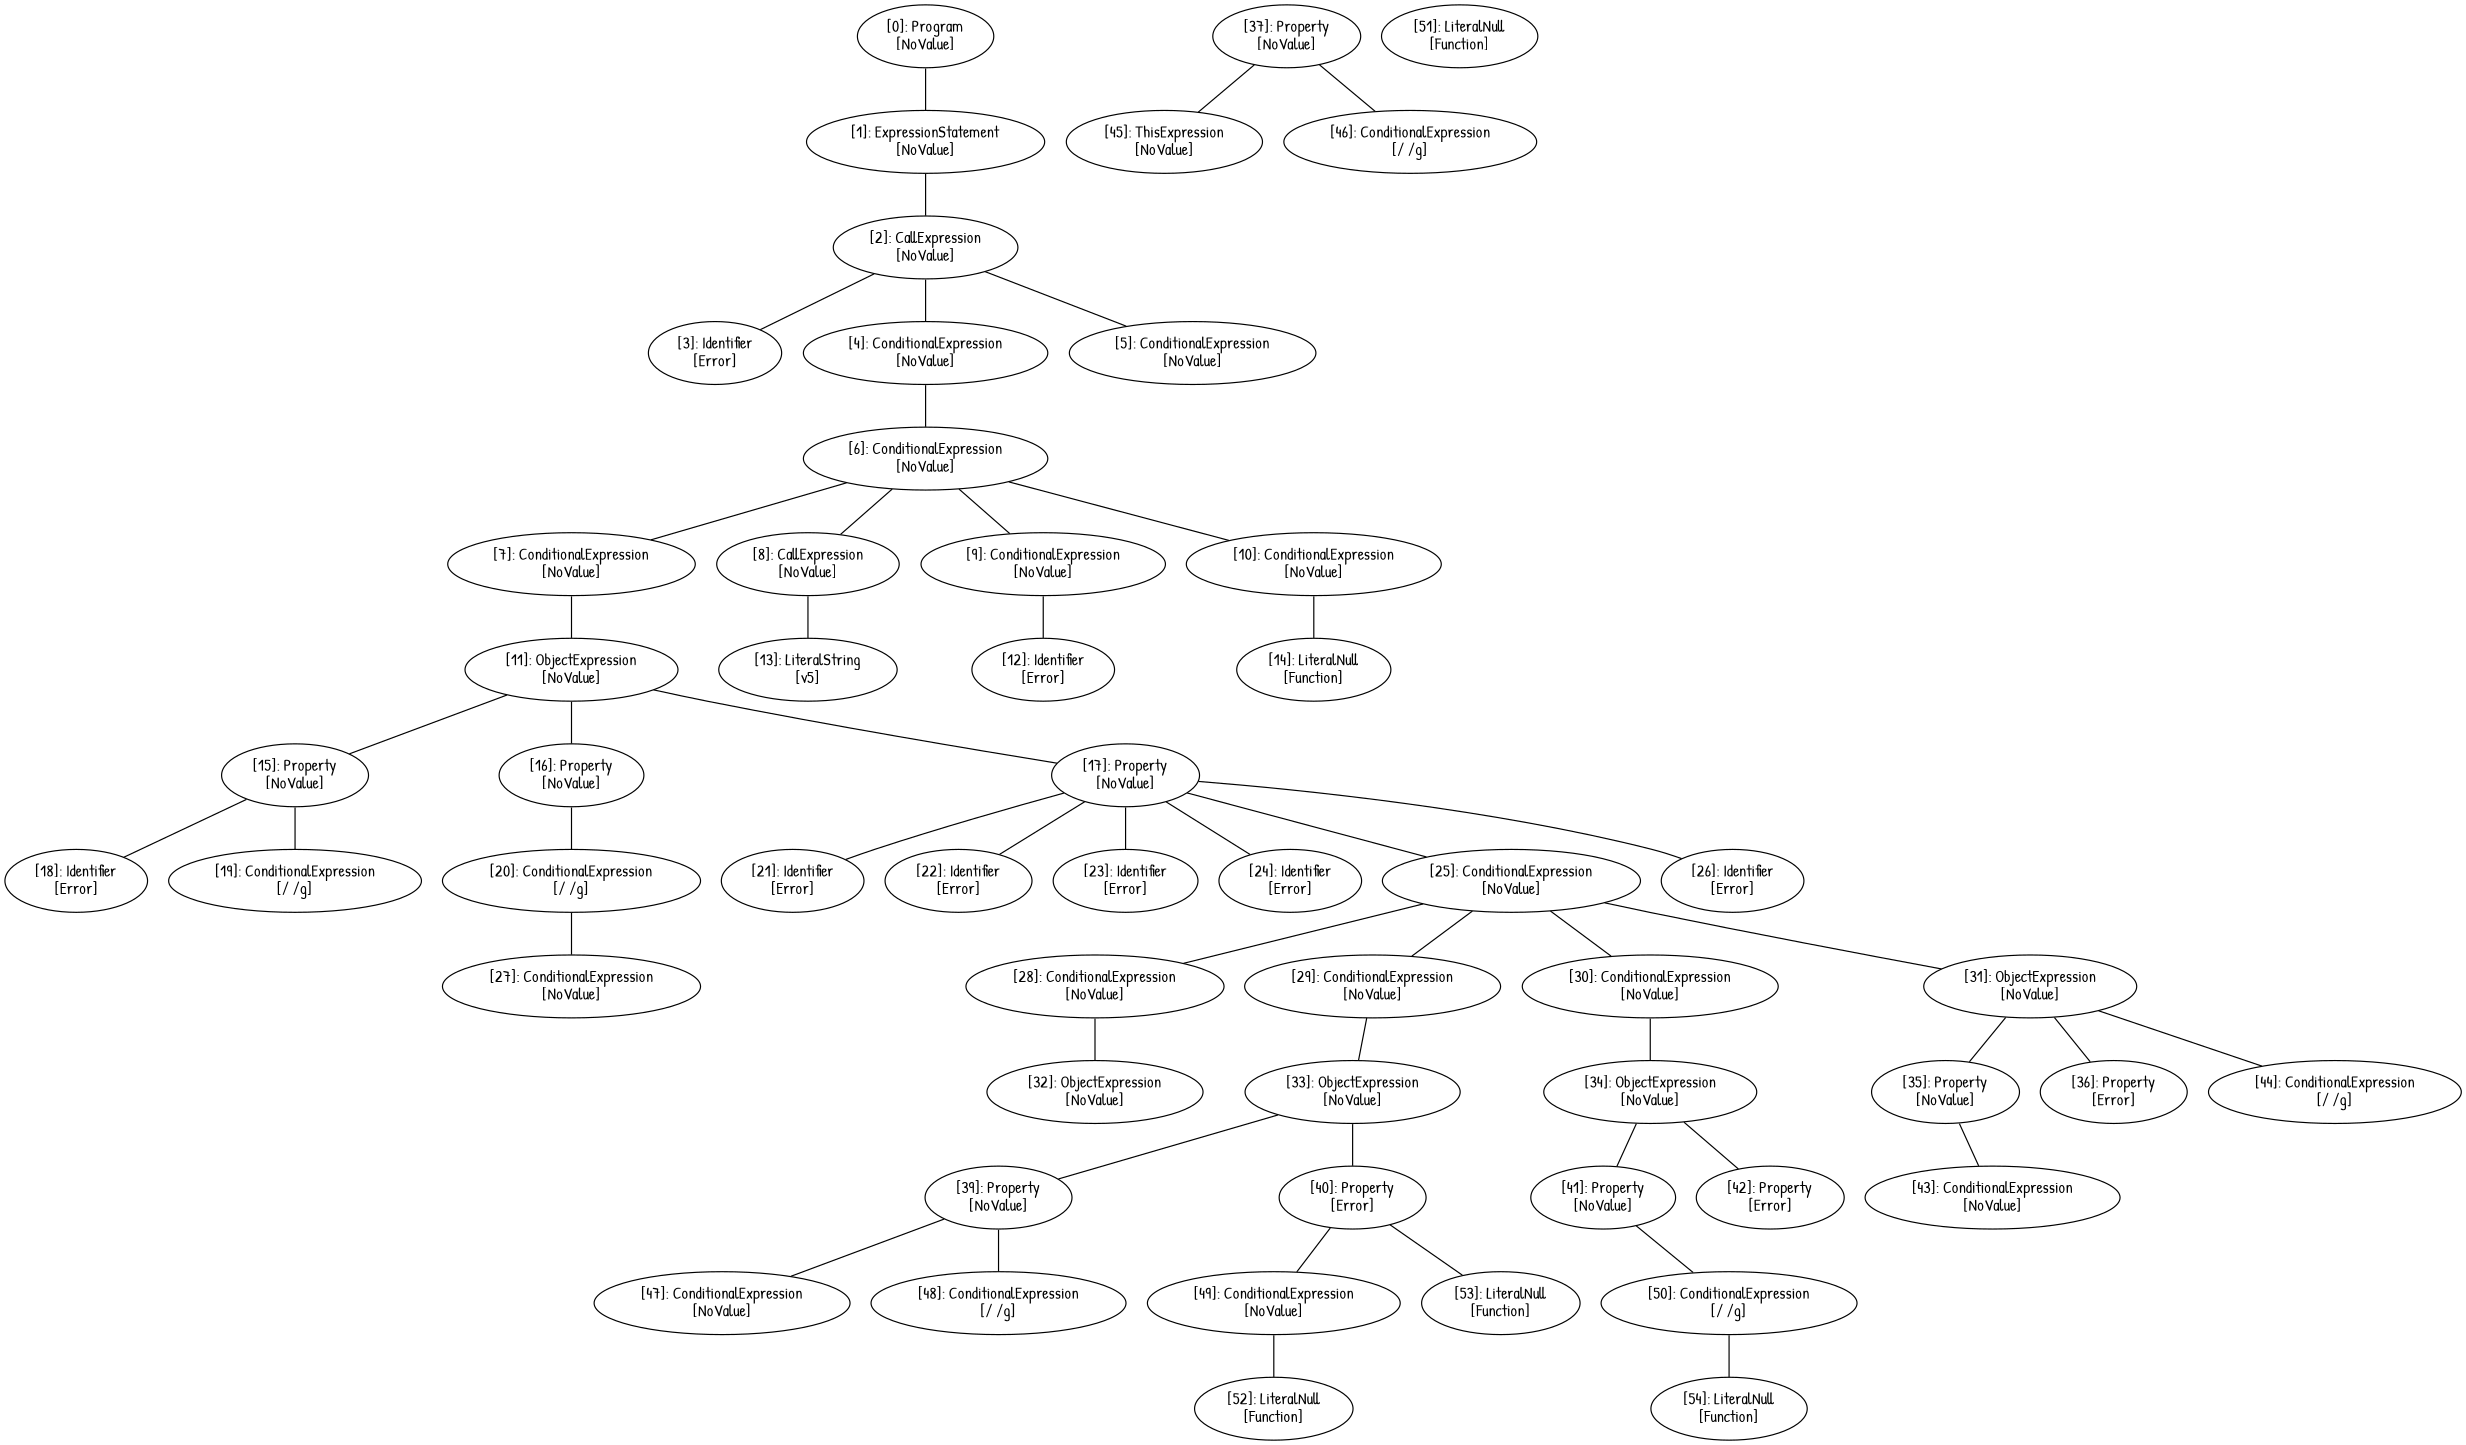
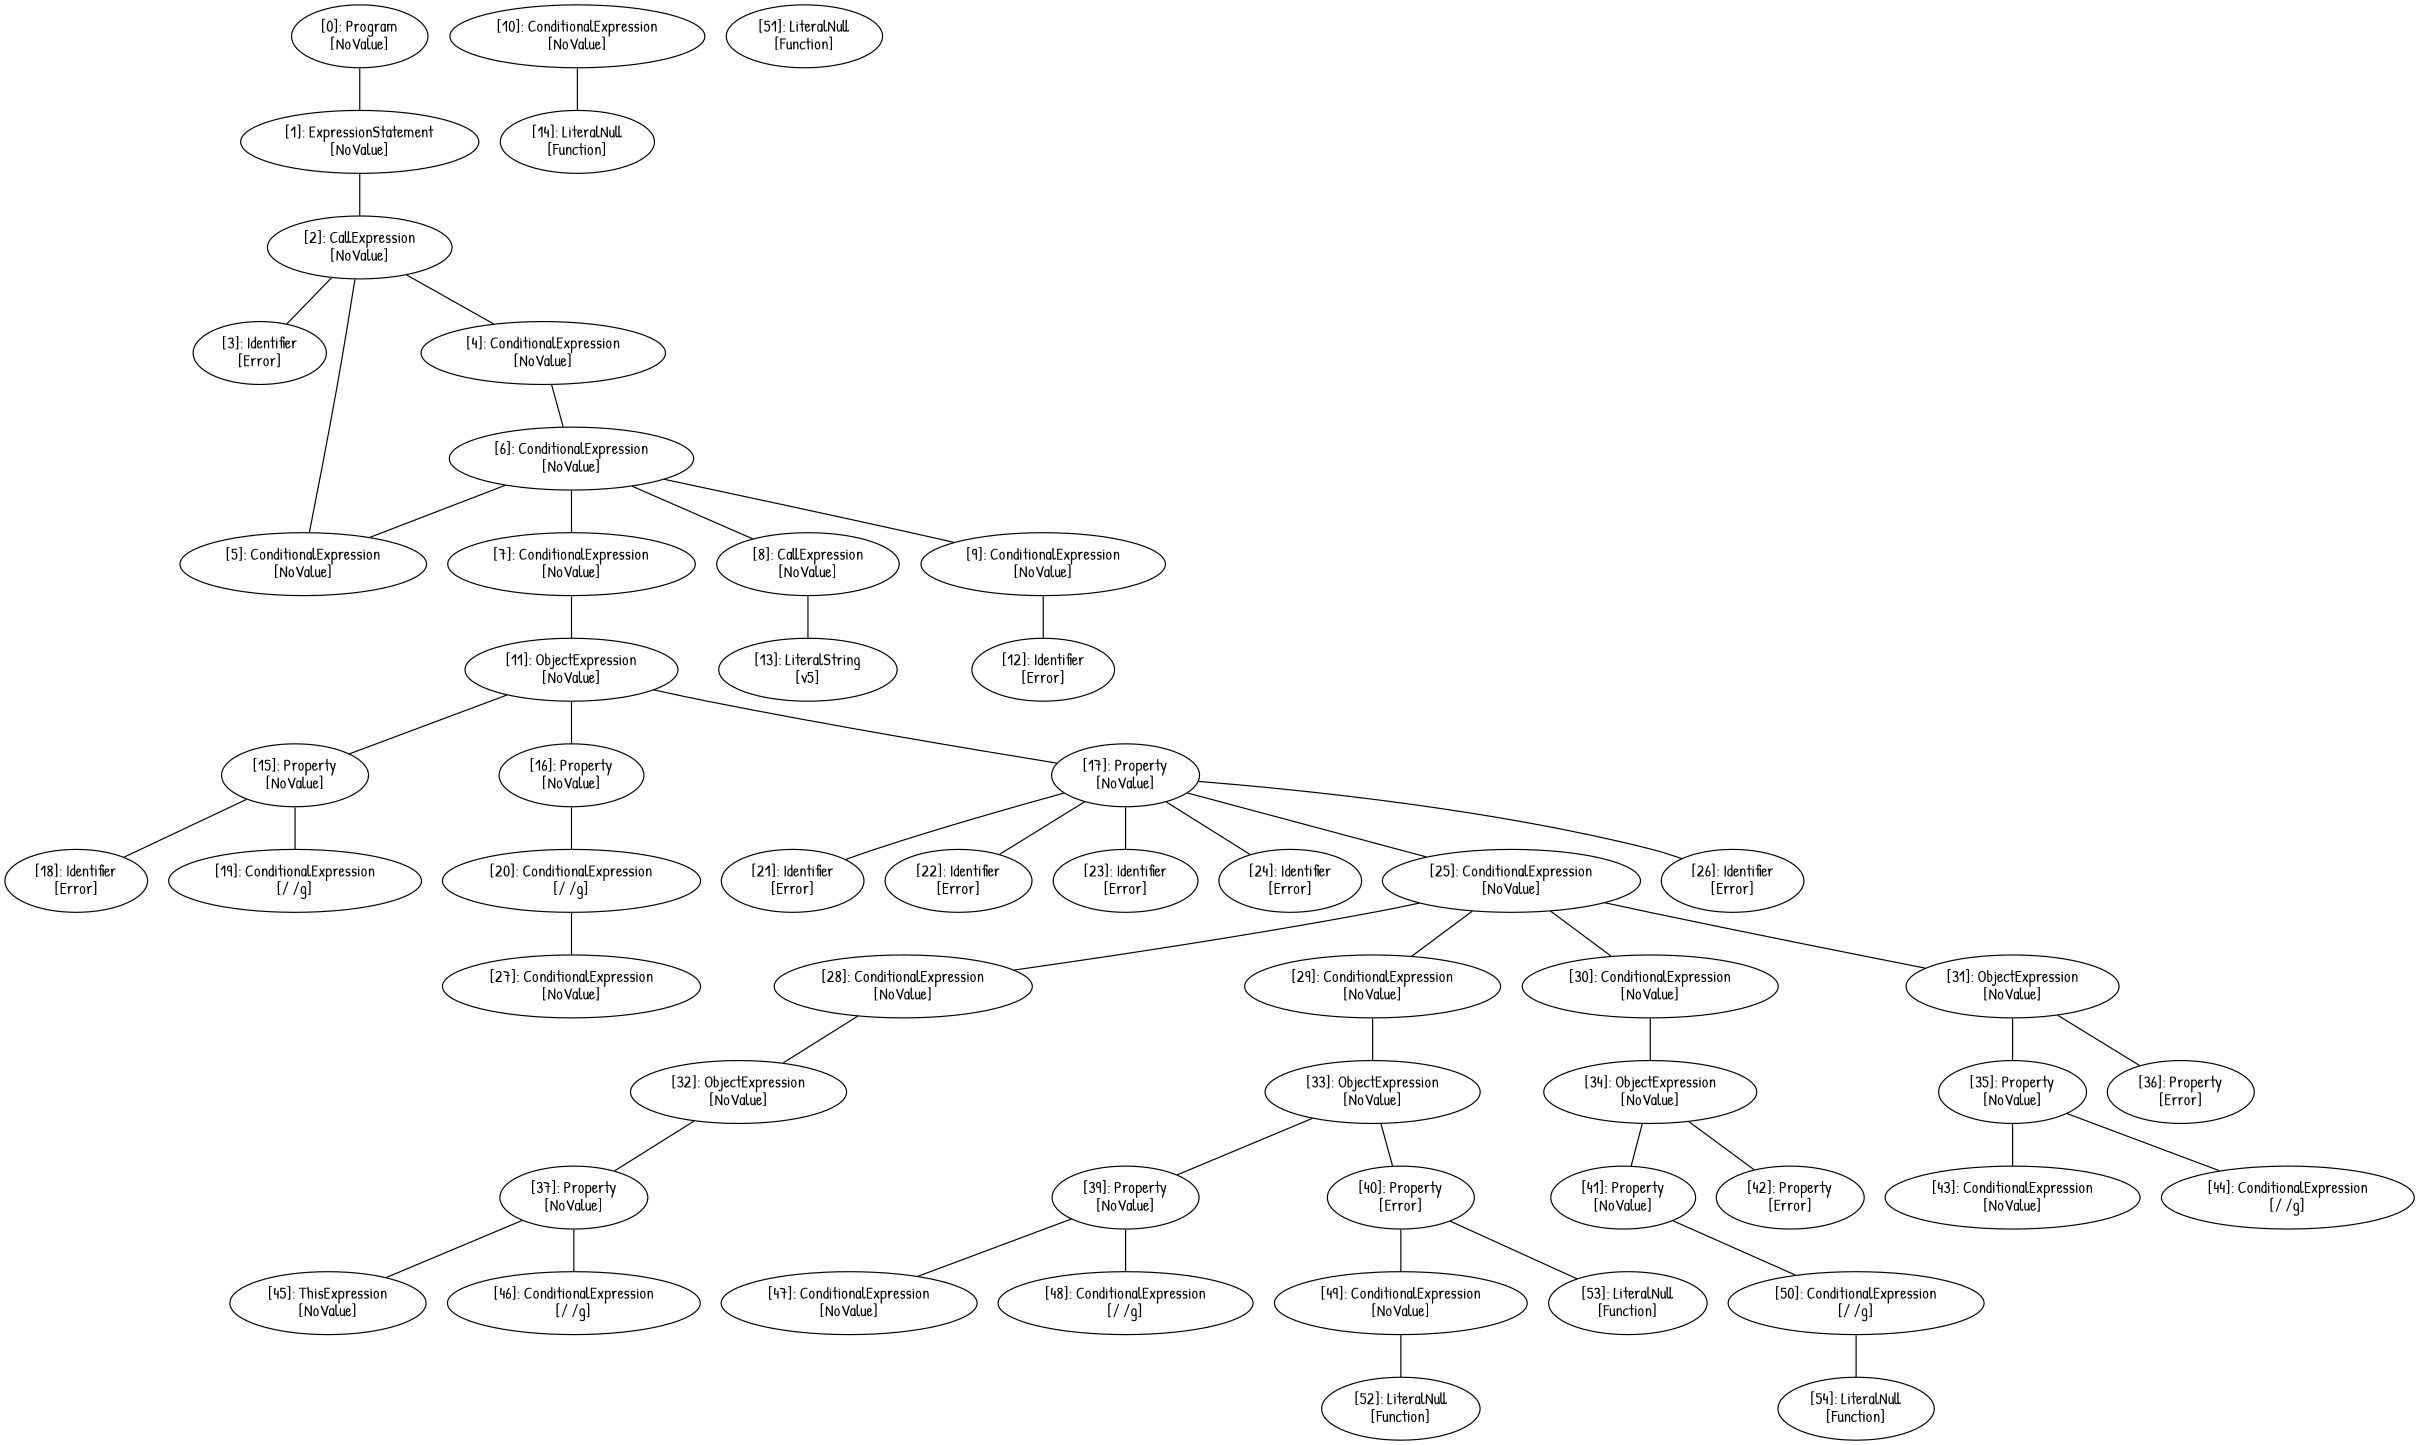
(1119, 511) -> (437, 511)
(2180, 1038) -> (2143, 1142)
none -> (654, 1146)
